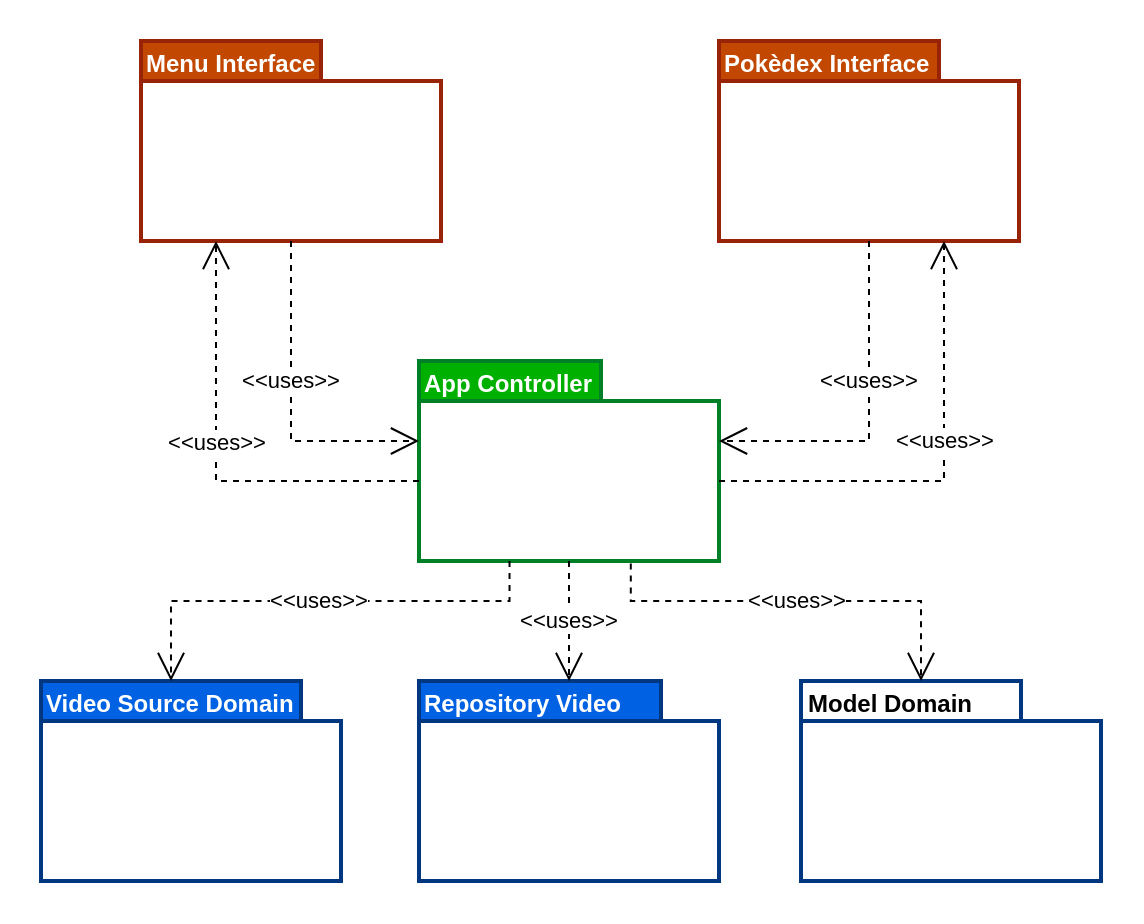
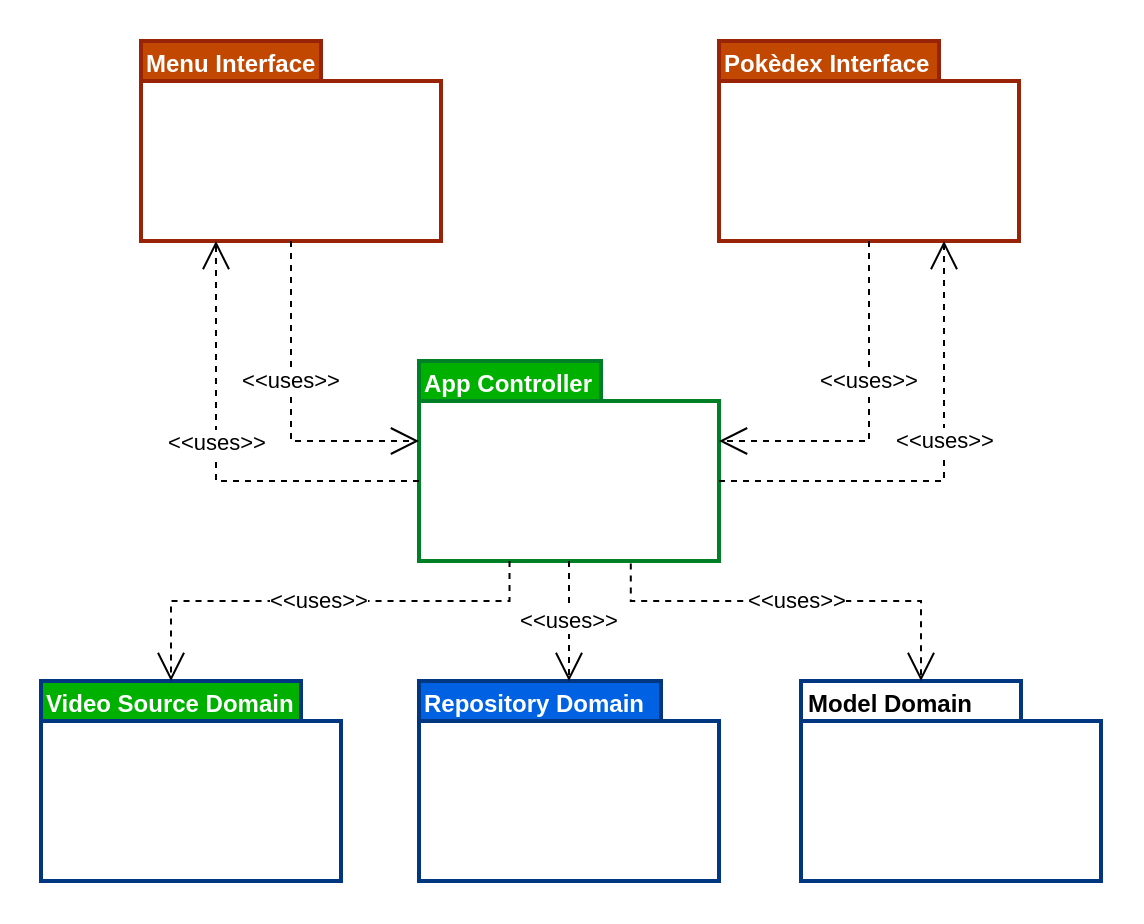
(171, 701) -> (171, 701)
(523, 705) -> (530, 705)
